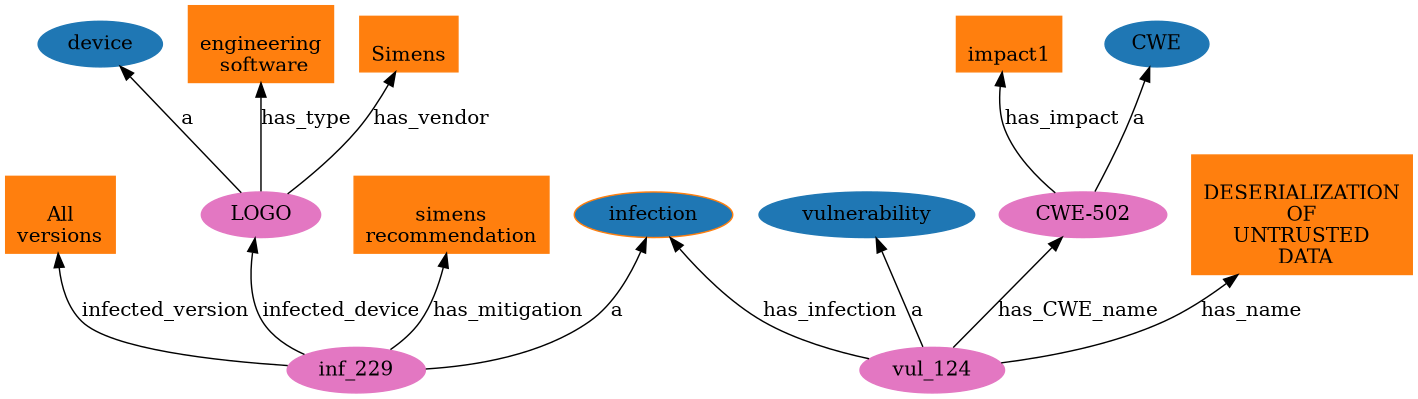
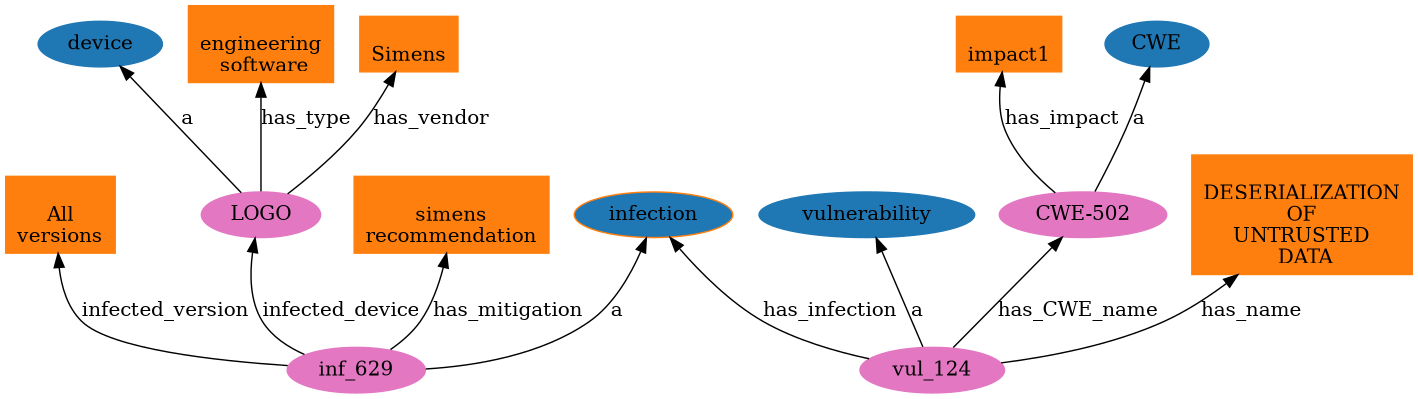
(356, 370) -> (356, 370)
